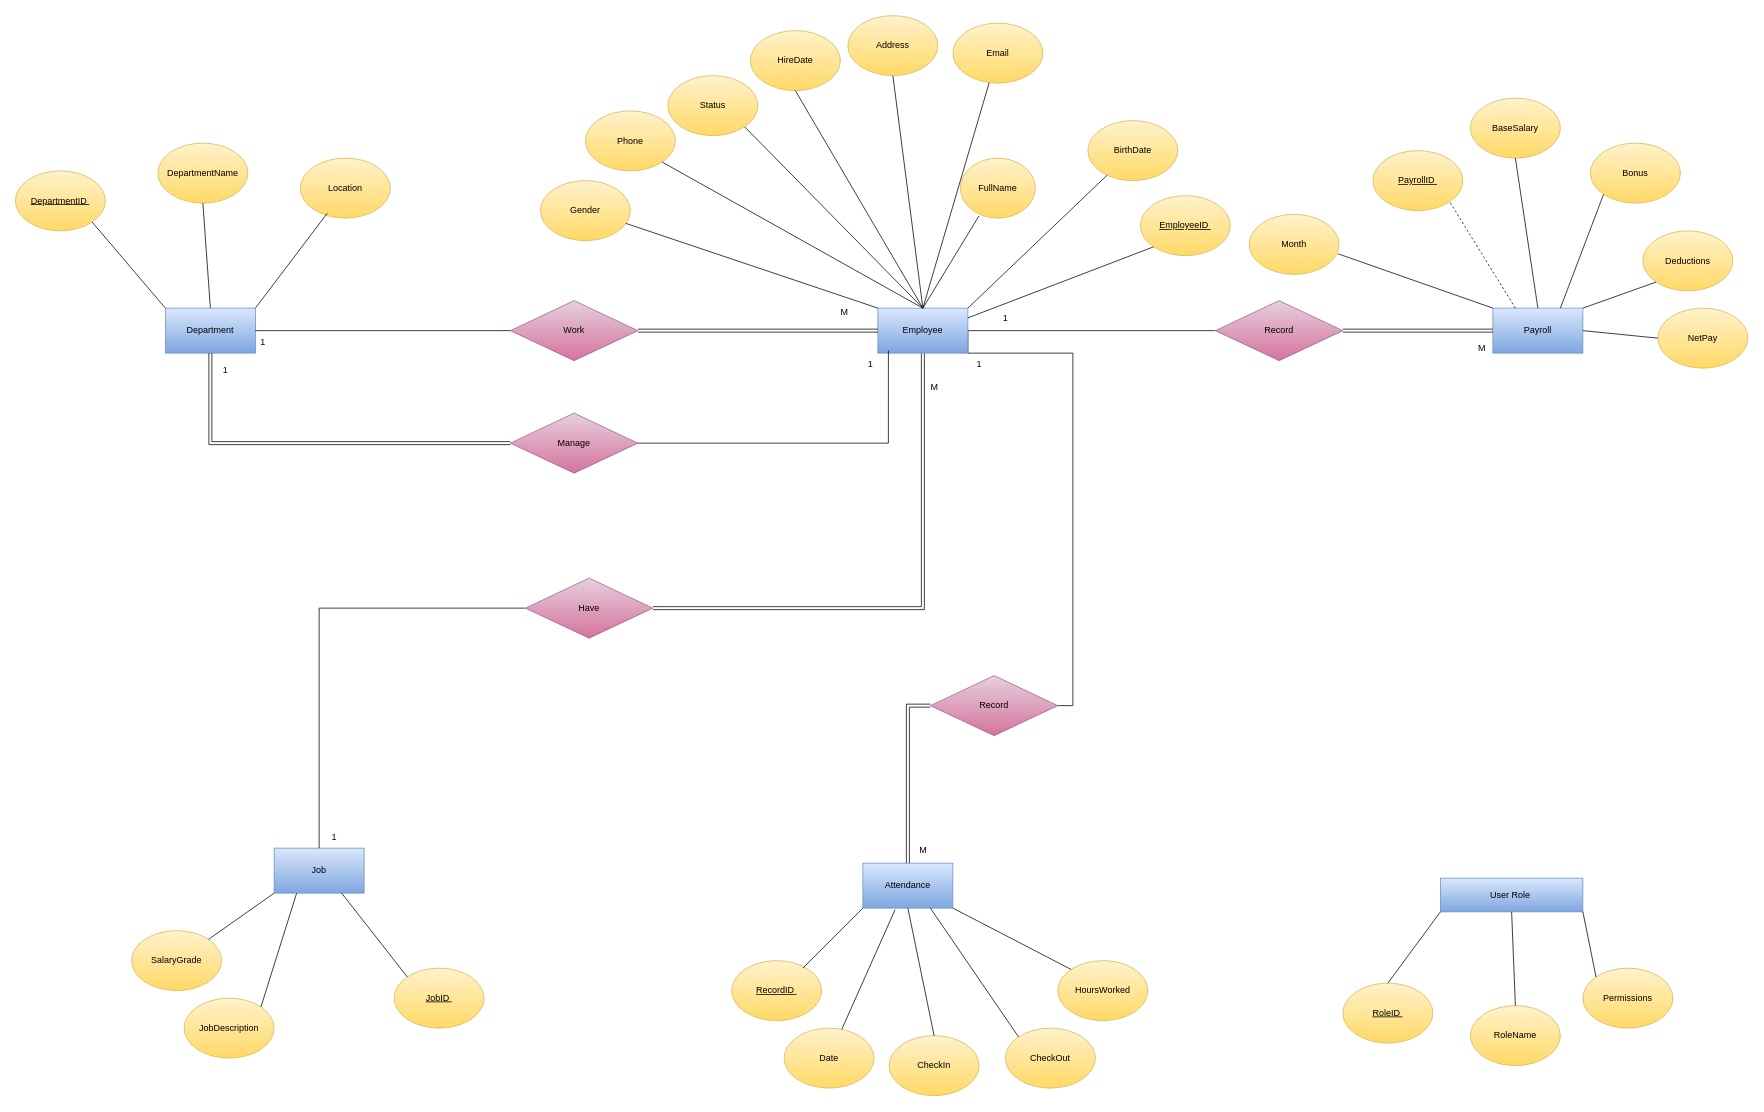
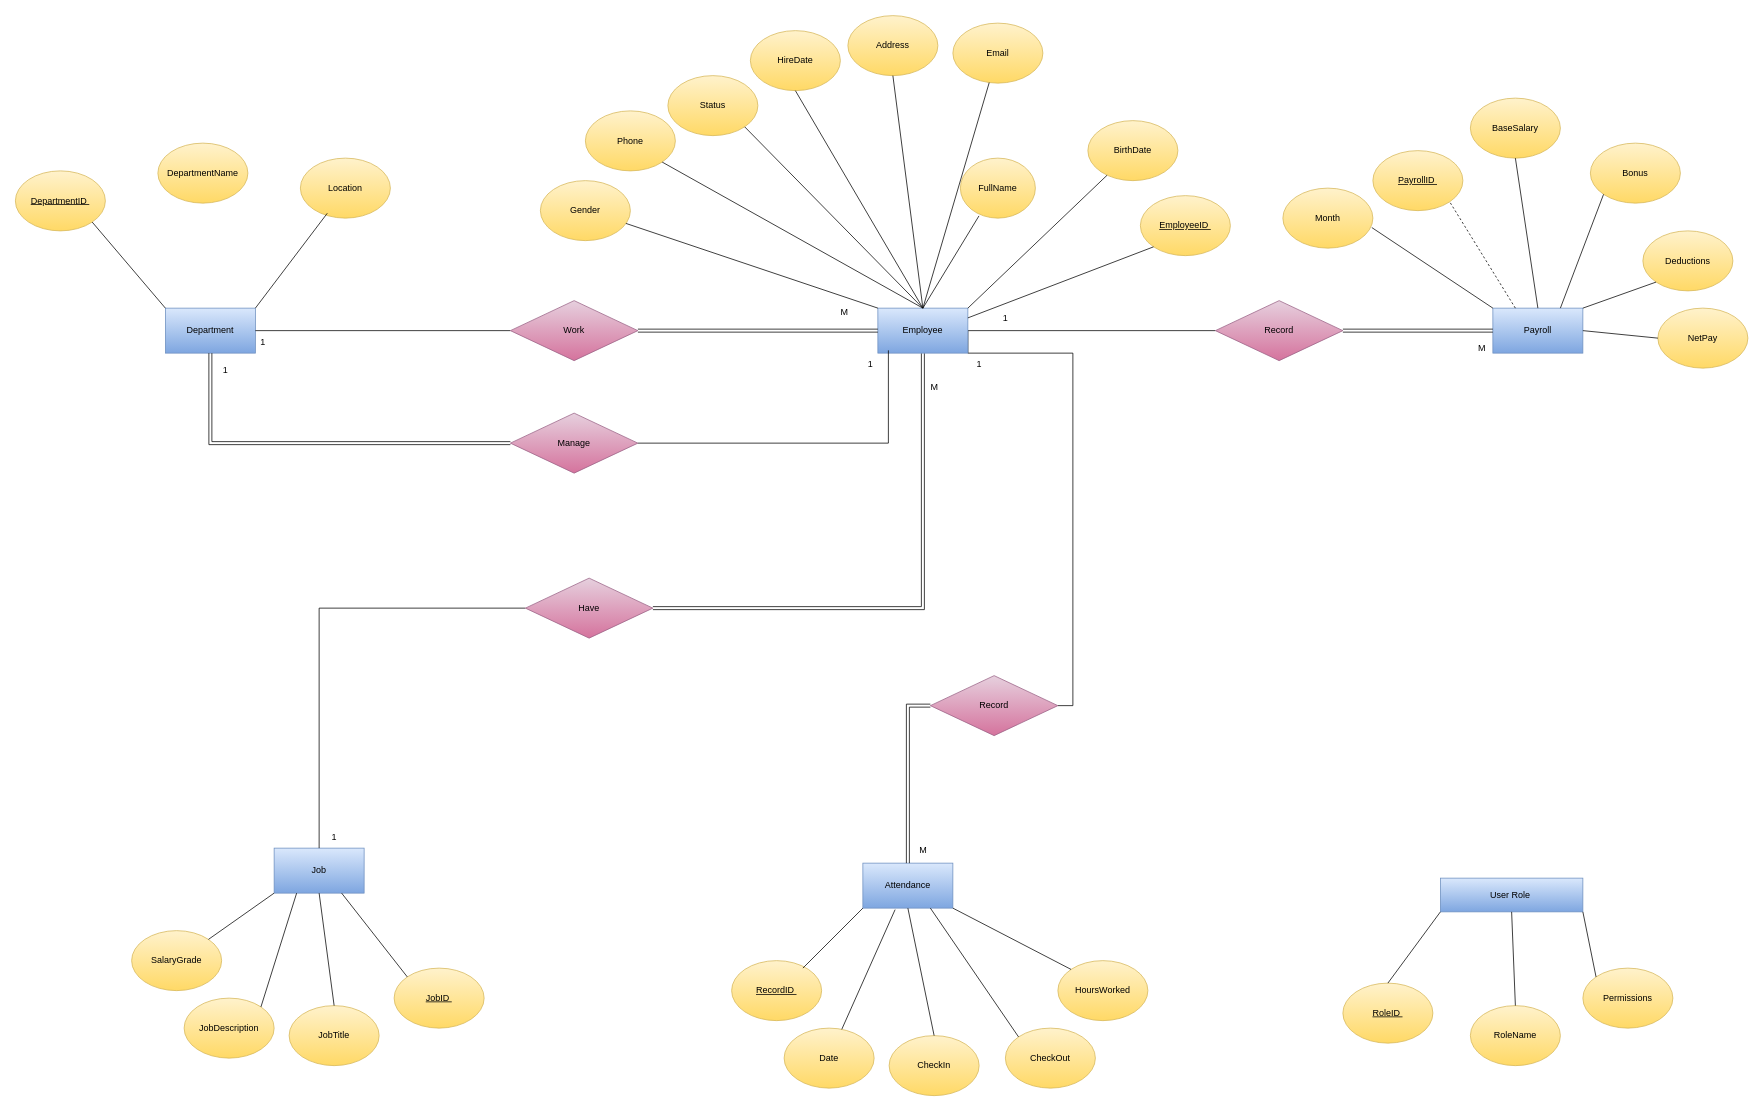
(1294, 244) -> (1328, 218)
(207, 256) -> none
none -> (327, 950)
none -> (334, 1035)
